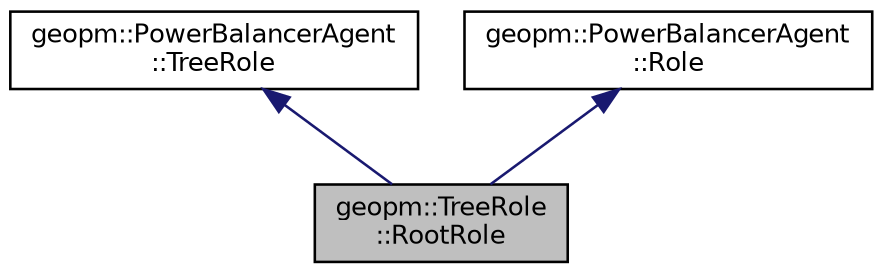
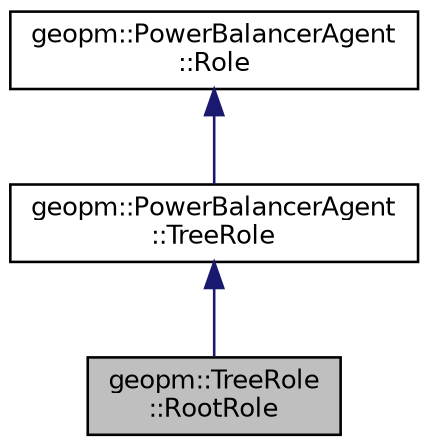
(544, 144) -> (214, 150)
